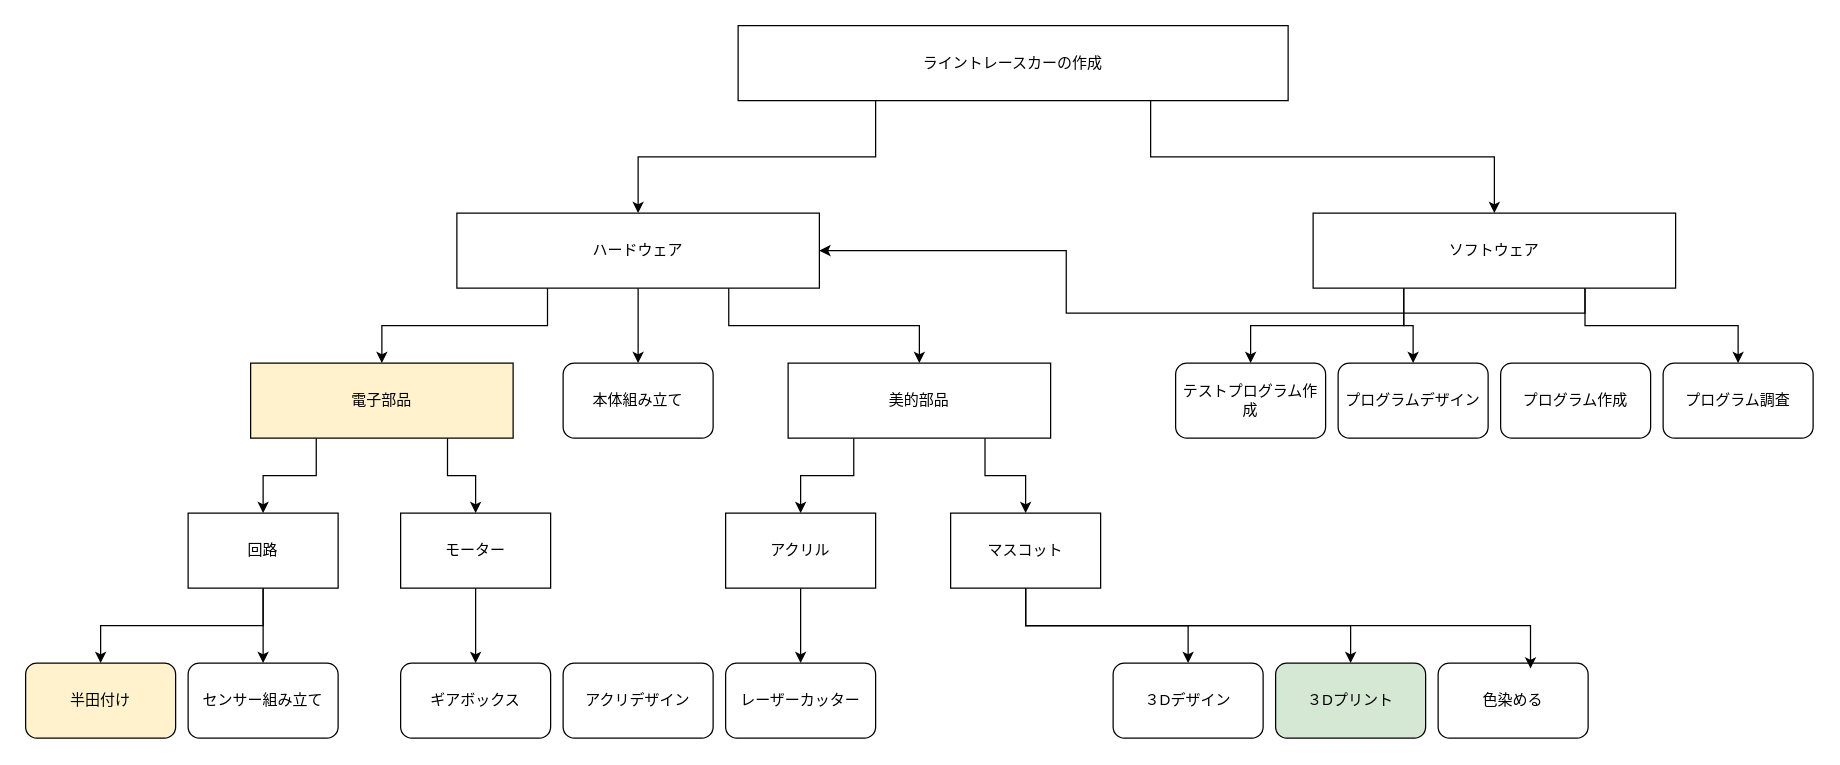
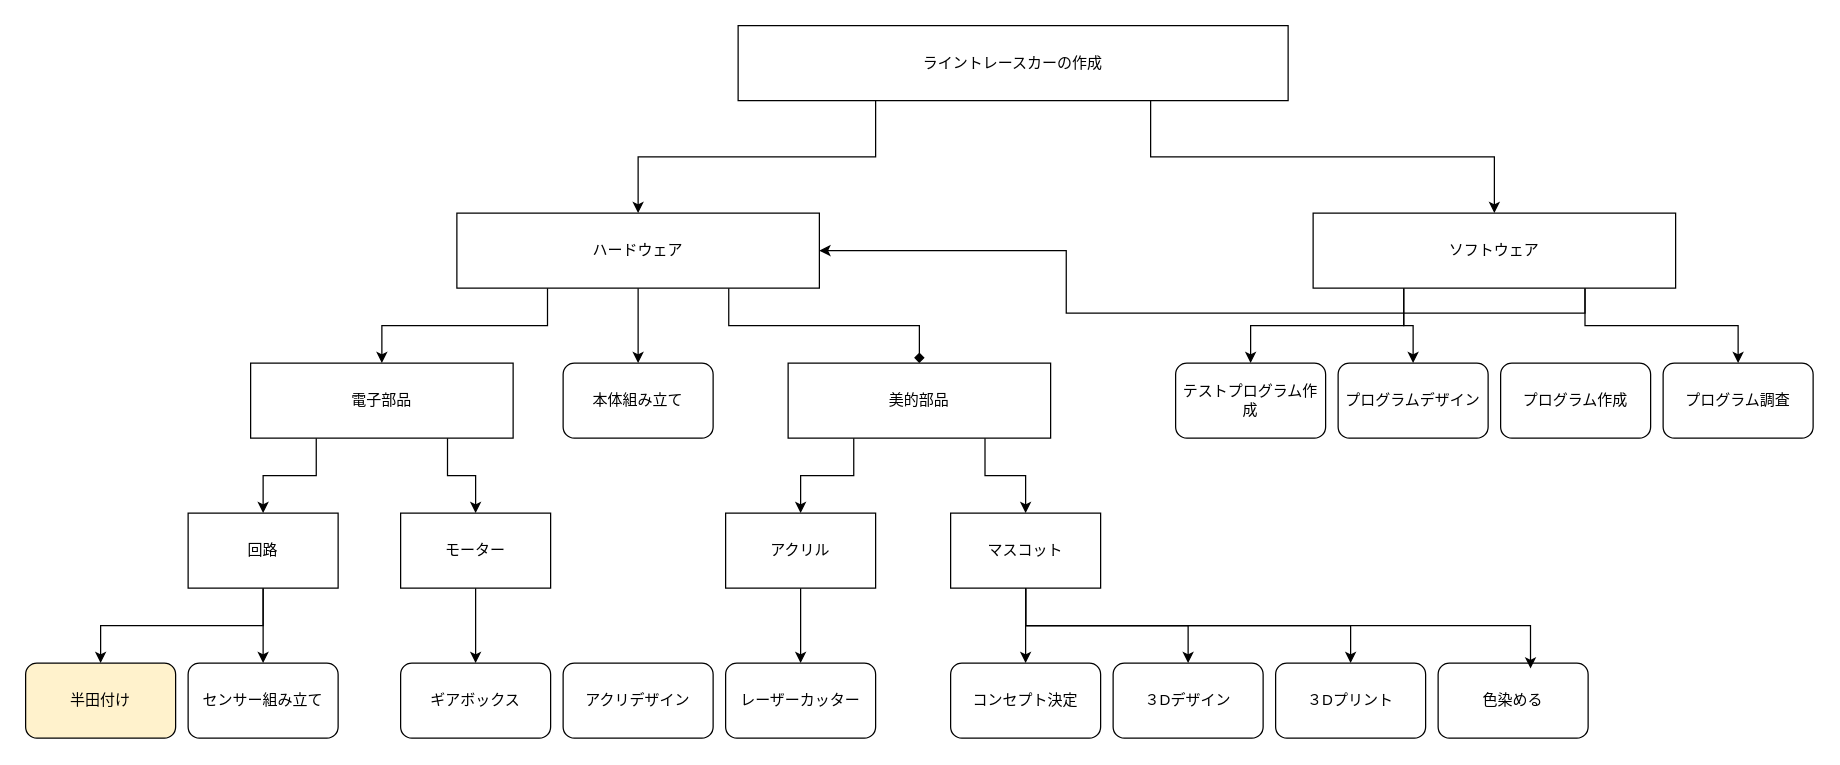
(919, 353) -> (919, 352)
(382, 401) -> (382, 401)
none -> (1026, 641)
none -> (1026, 701)
(1351, 701) -> (1351, 701)
